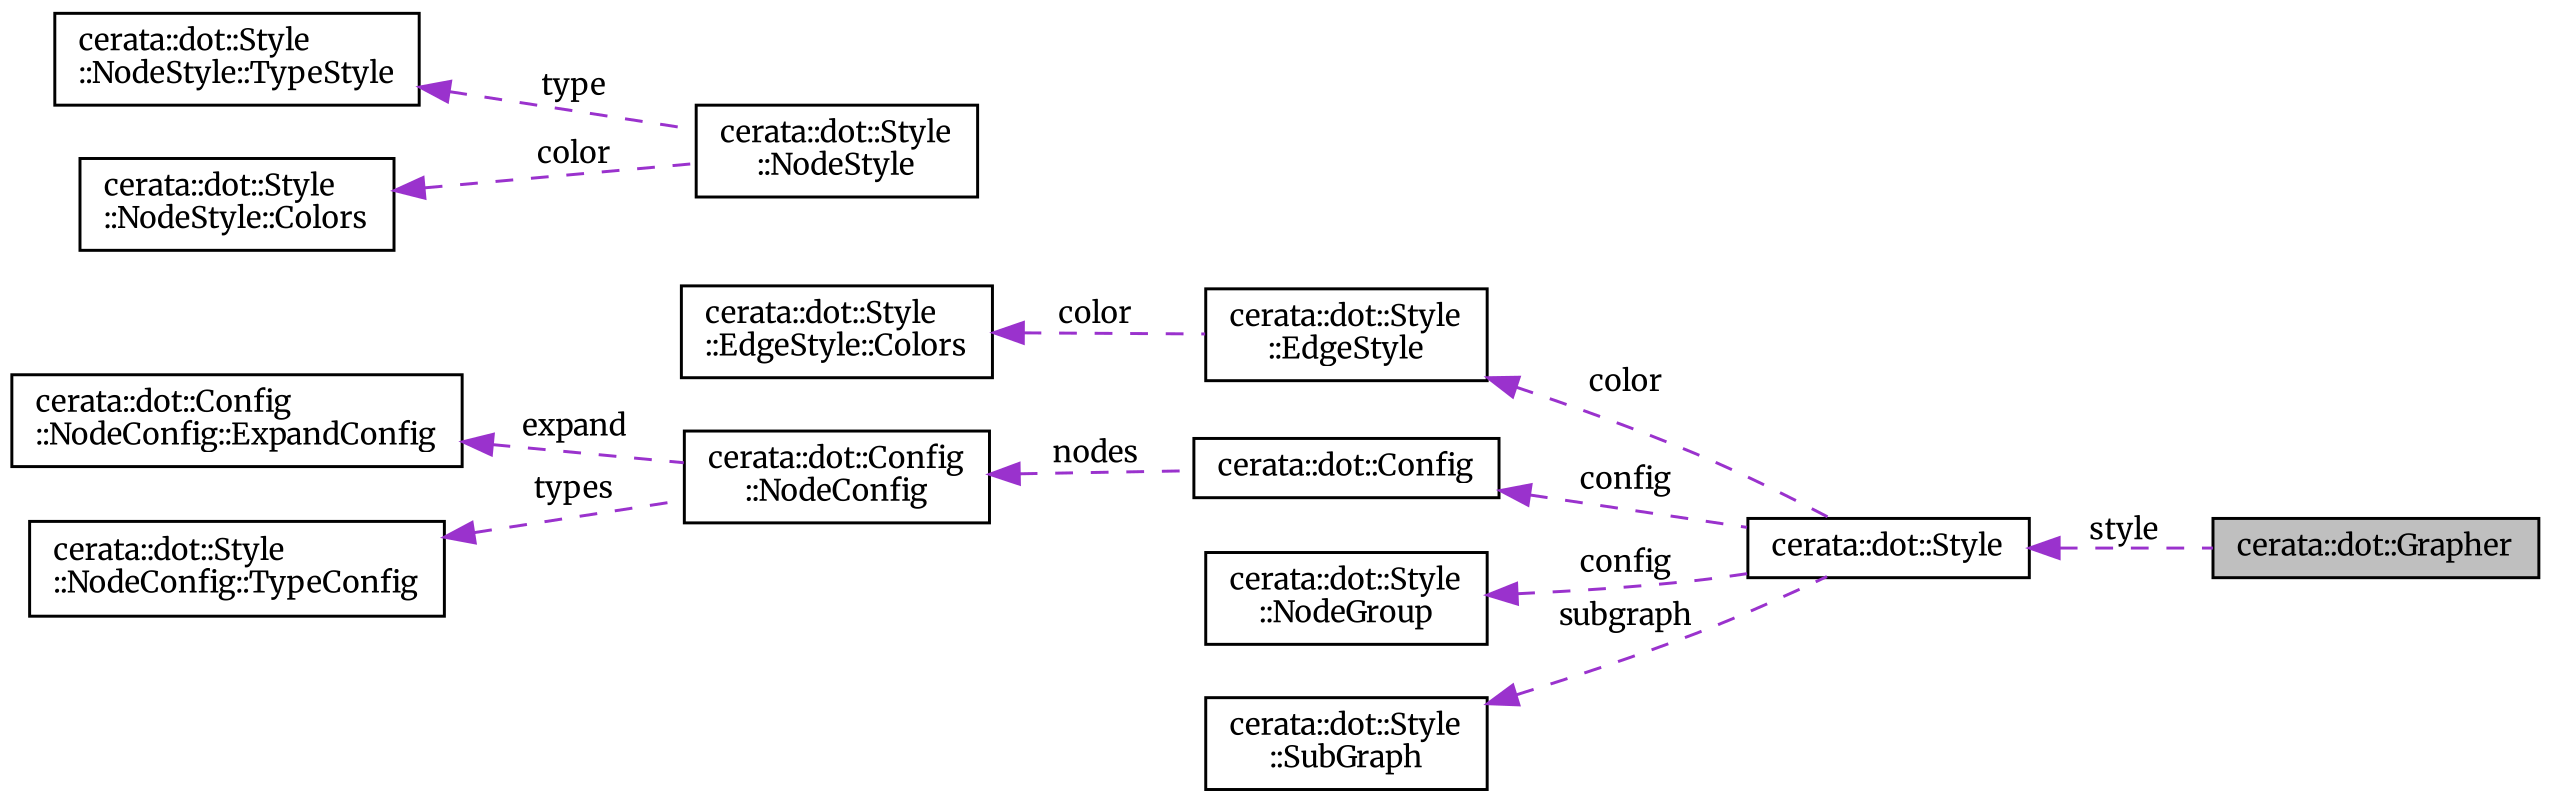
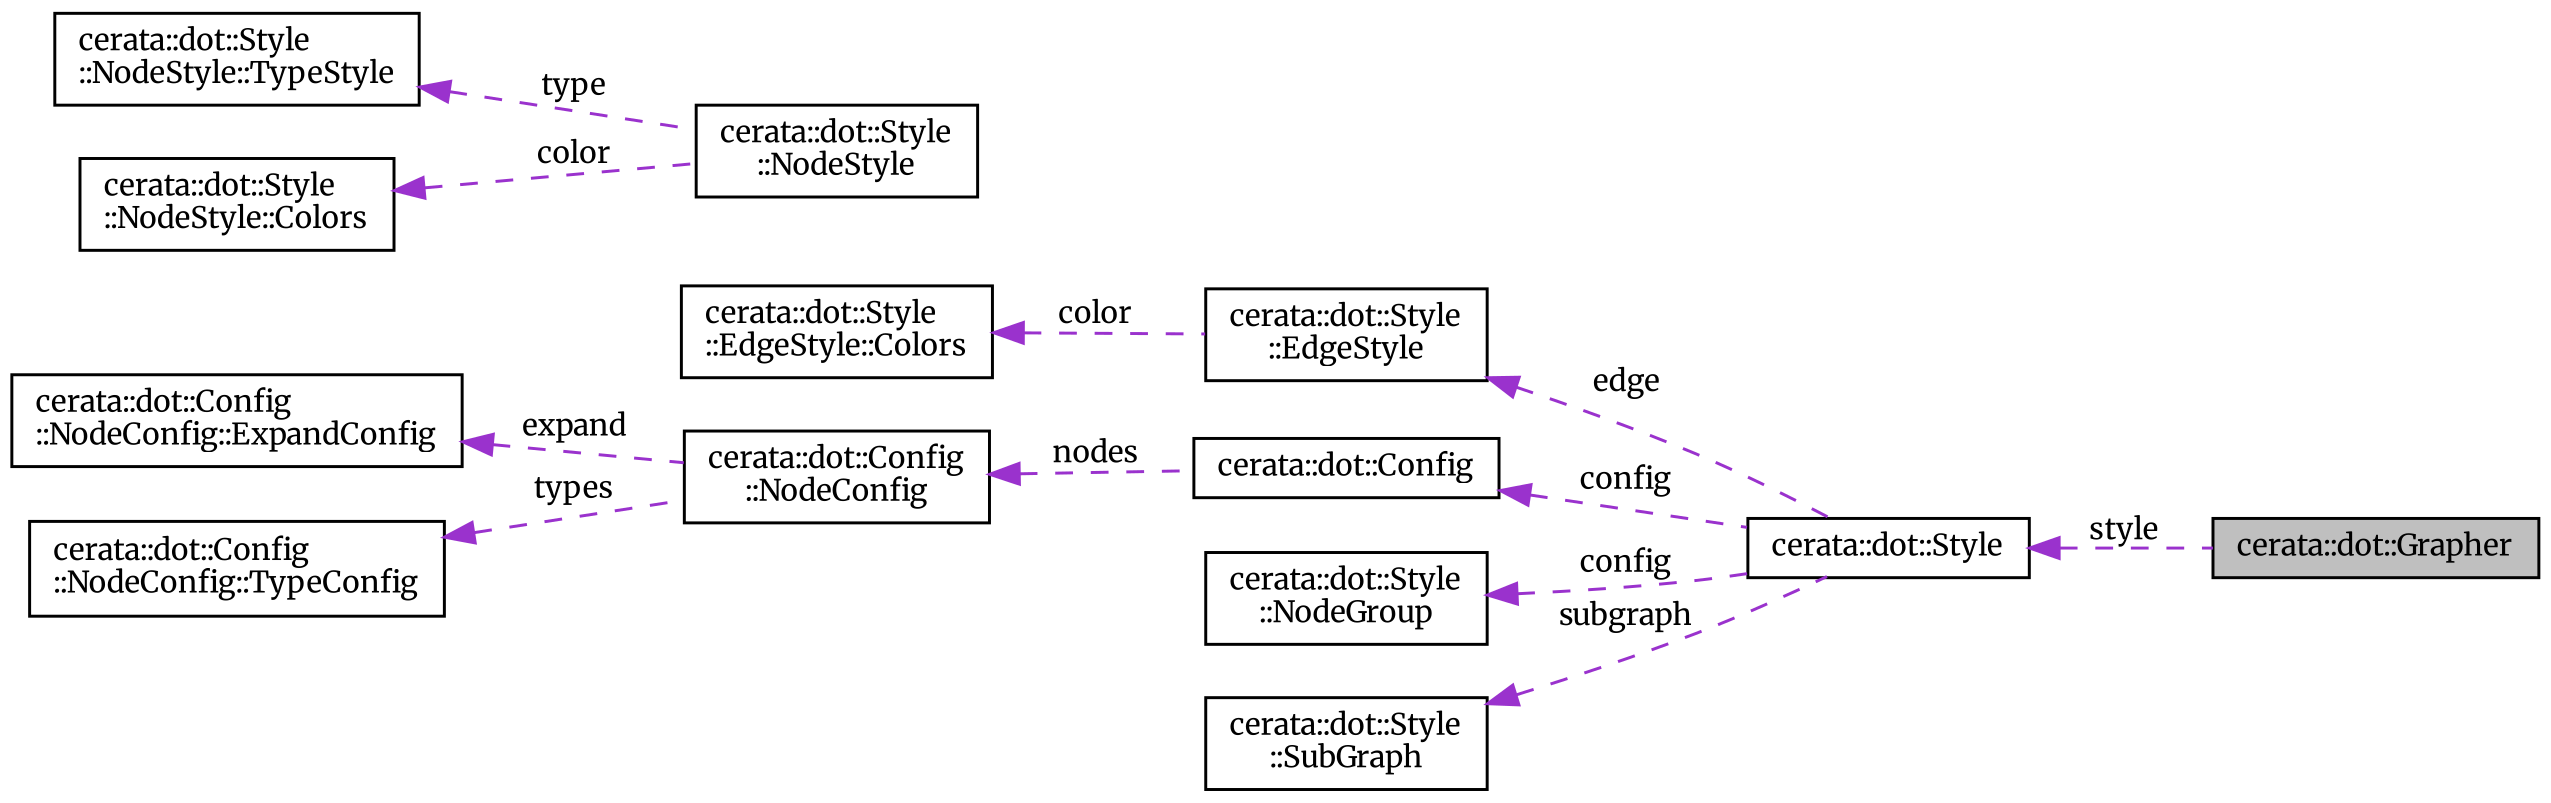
(1623, 384) -> (1623, 384)
(237, 569) -> (237, 569)
